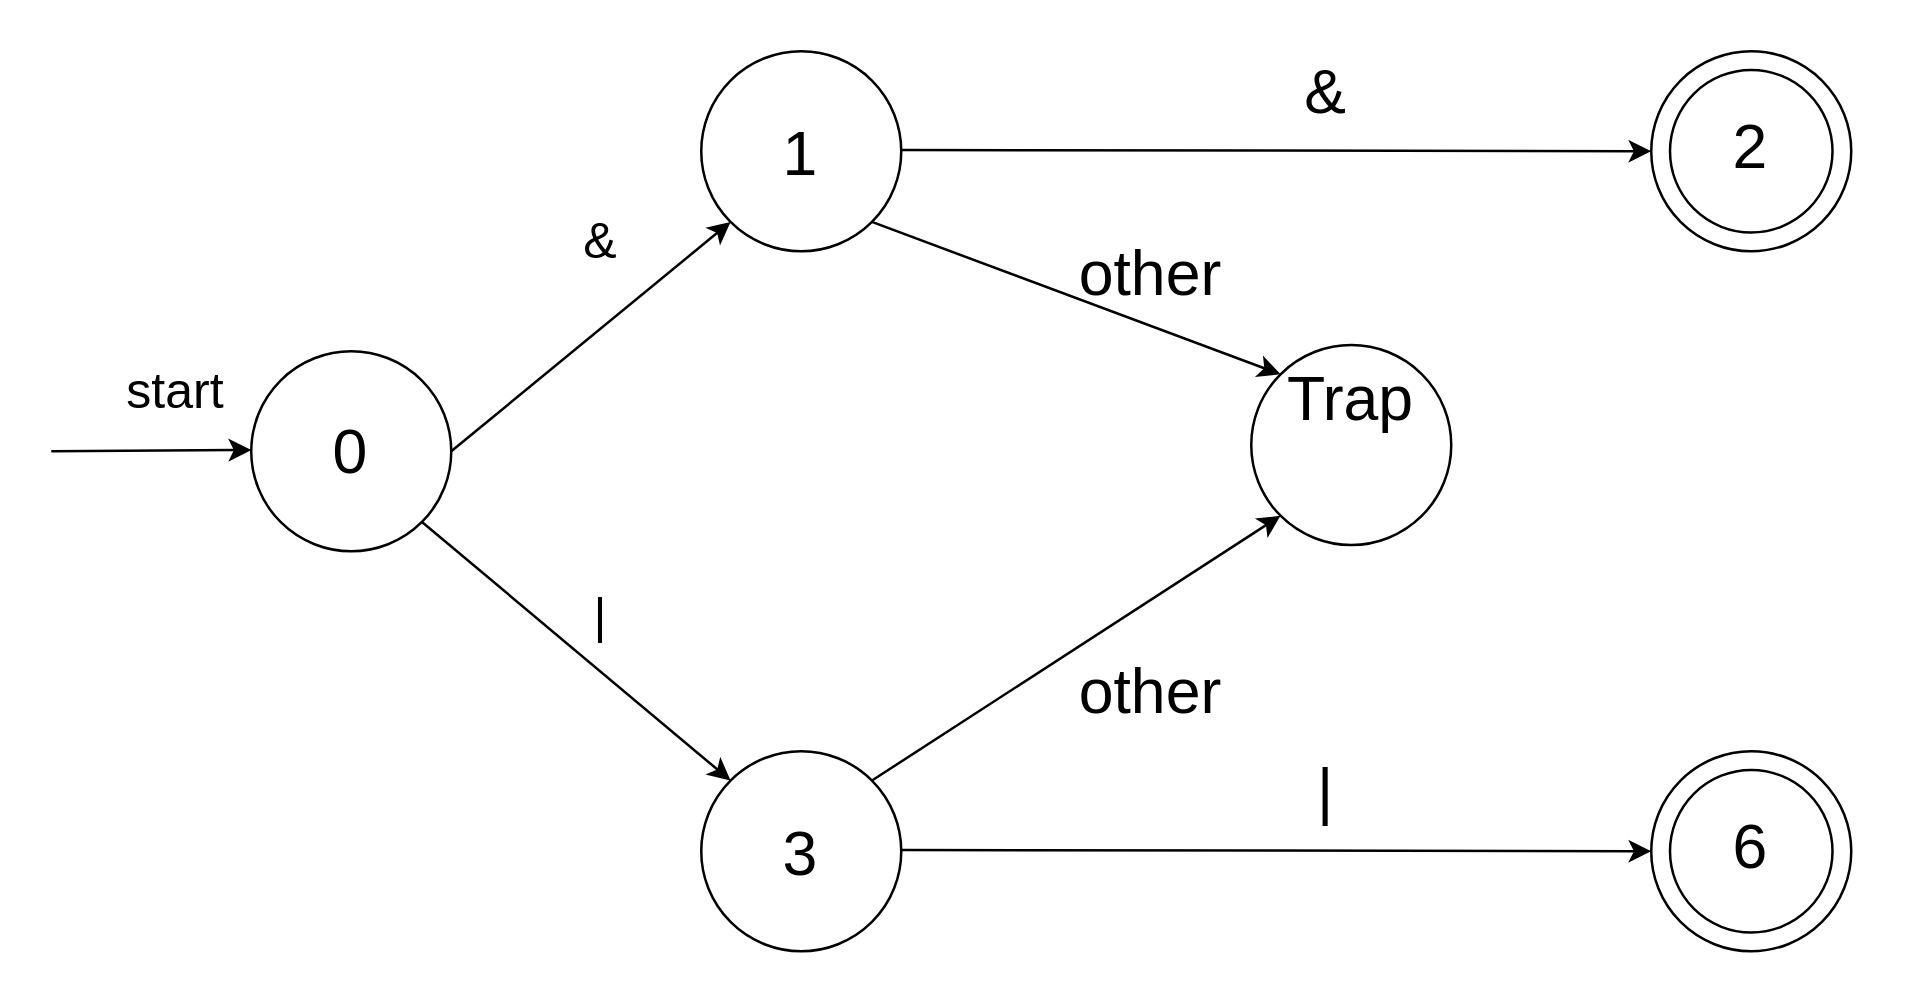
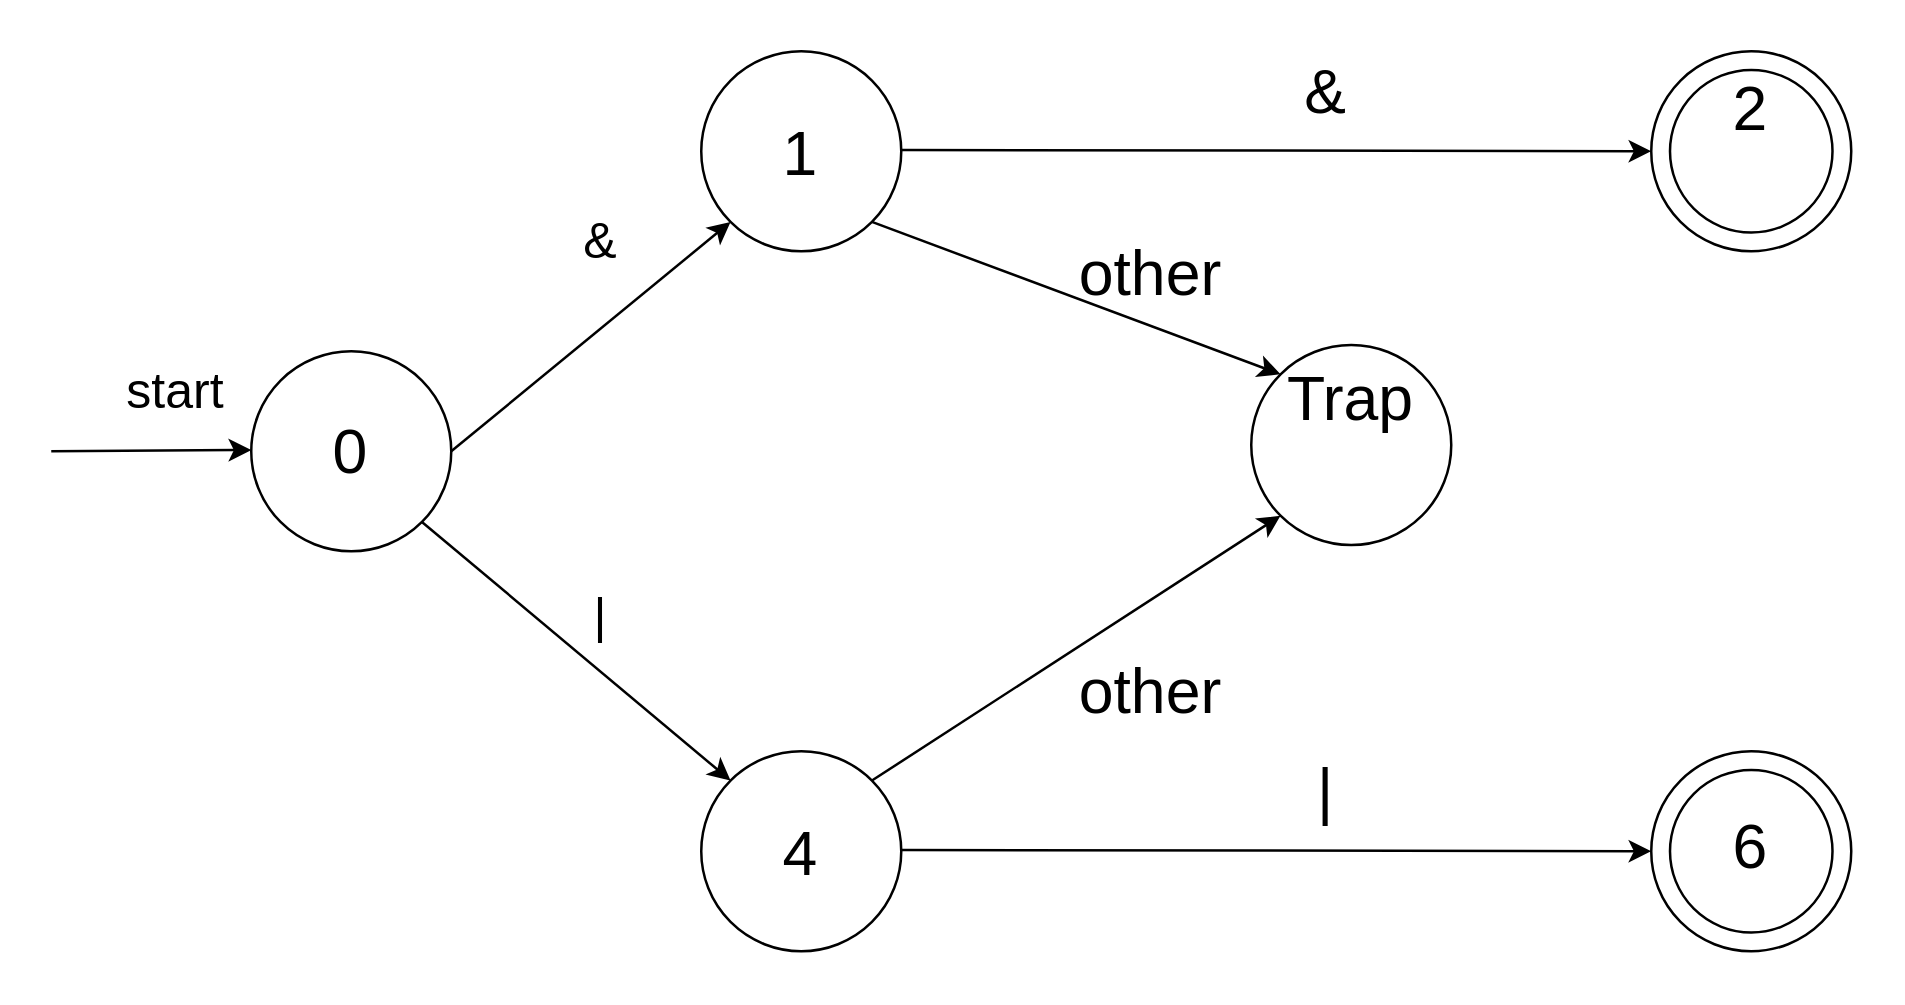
(1751, 151) -> (1751, 114)
(801, 851) -> (801, 851)
